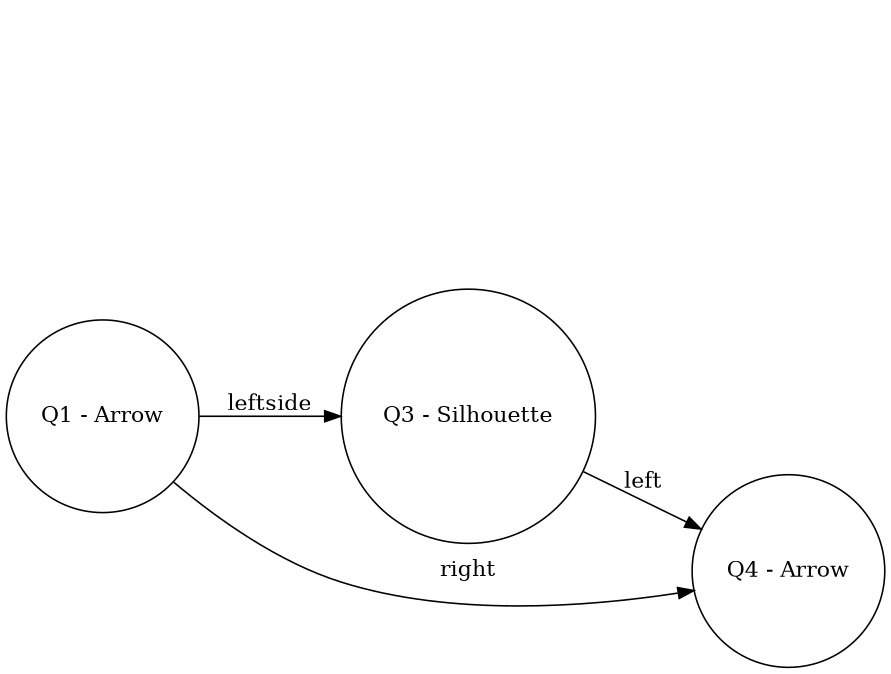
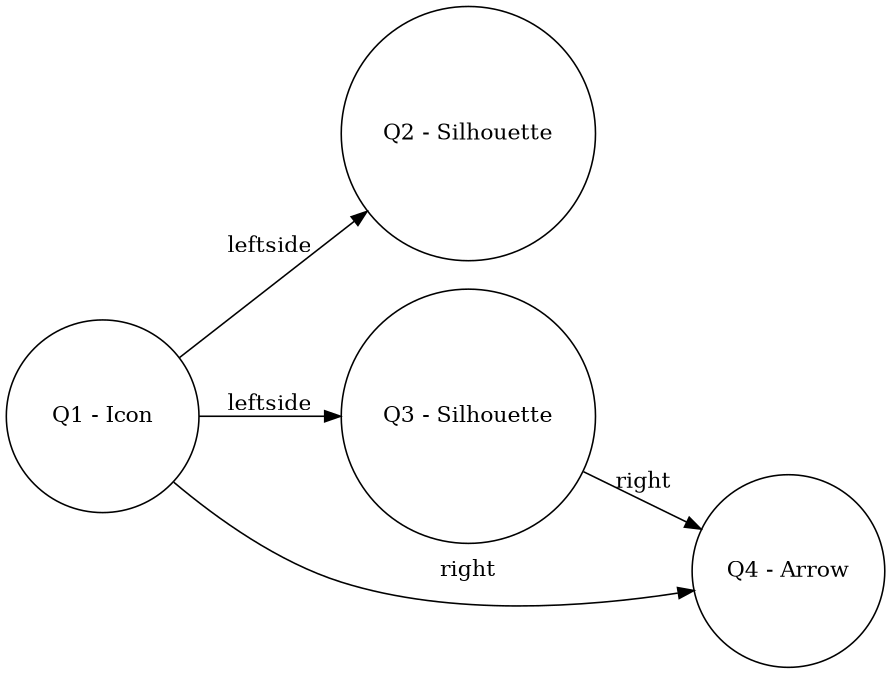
none -> (468, 134)
(103, 416) -> (103, 416)
(644, 482) -> (644, 482)
